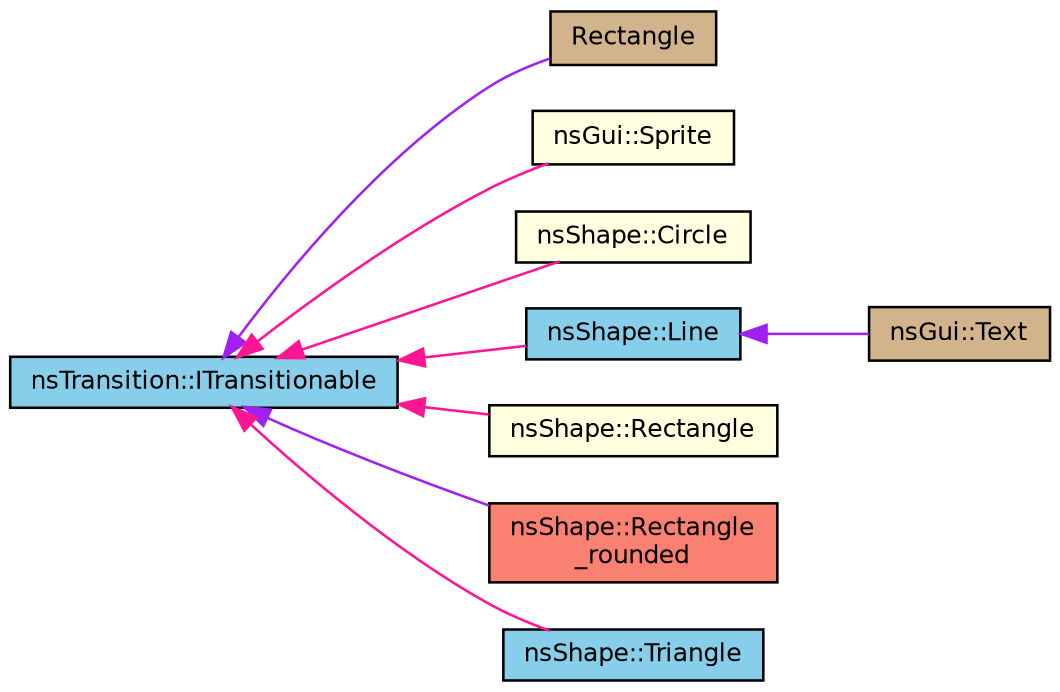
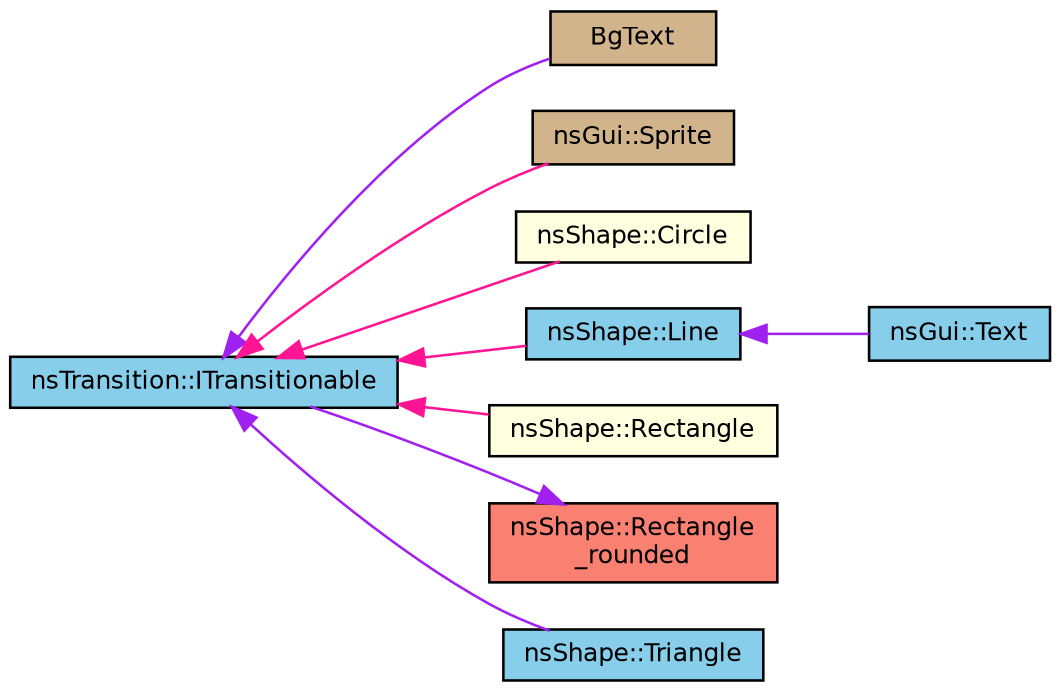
(633, 38) -> (633, 38)
(633, 138) -> (633, 138)
(960, 334) -> (960, 334)
(377, 464) -> (426, 448)
(391, 541) -> (391, 541)
